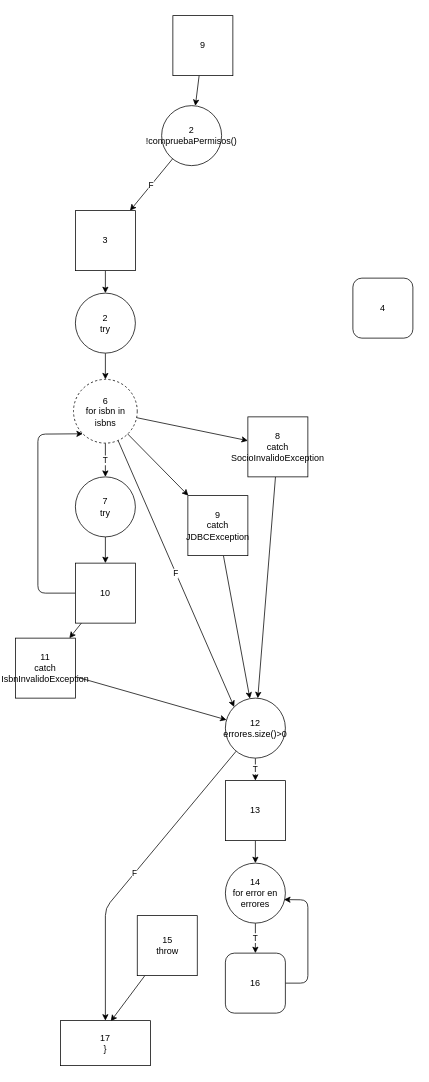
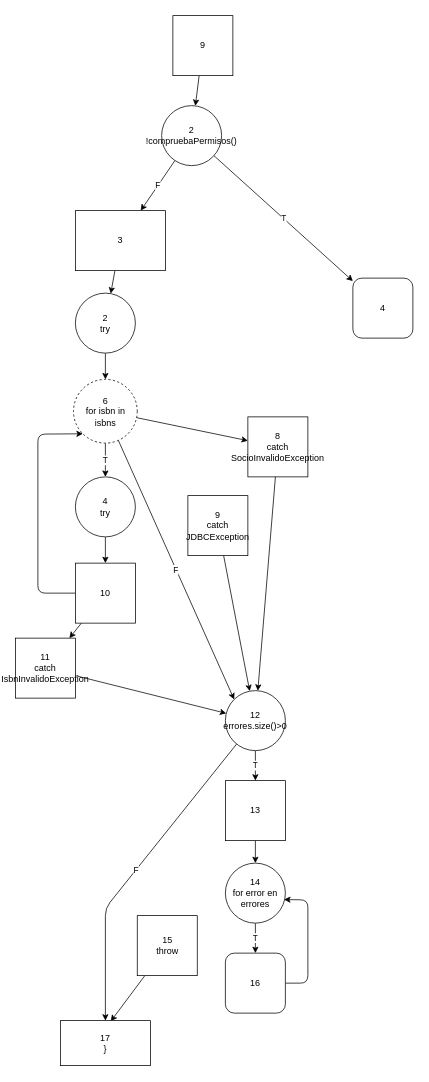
none -> (282, 217)
(105, 240) -> (120, 240)
(167, 474) -> none
(105, 507) -> (105, 507)
(255, 728) -> (255, 720)
